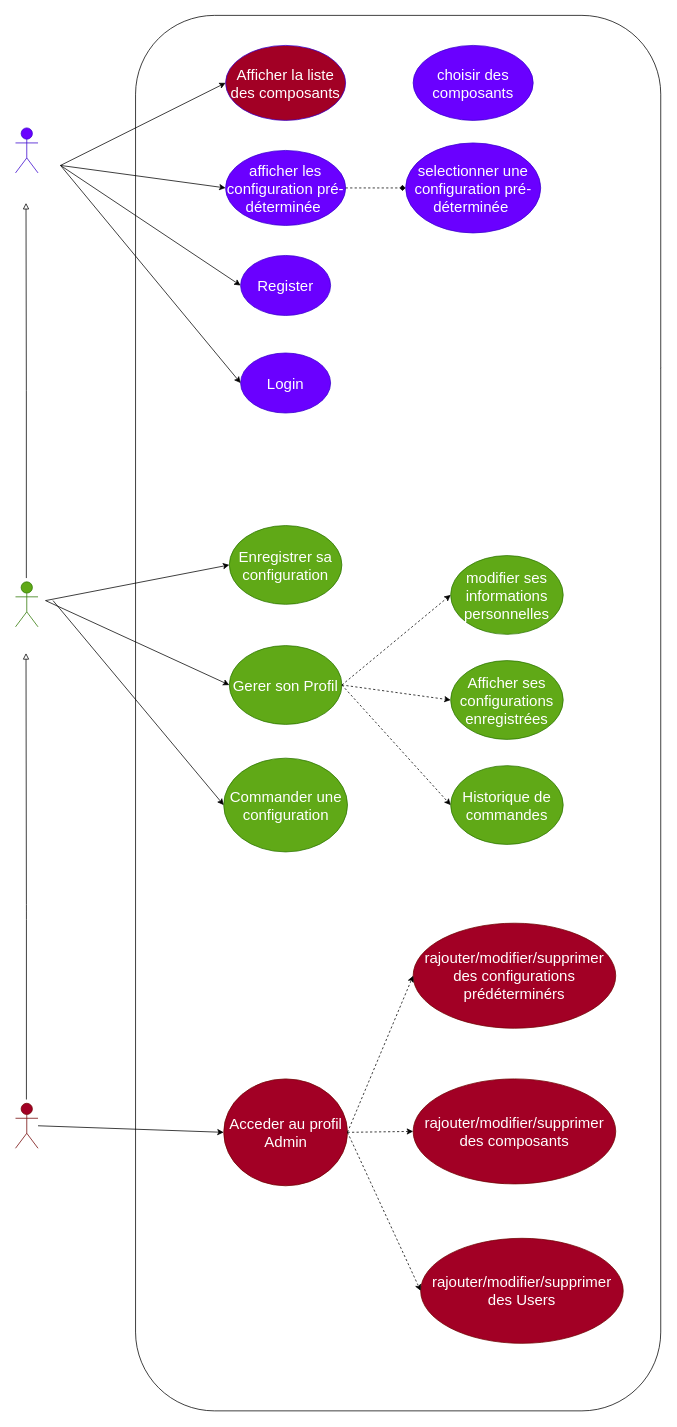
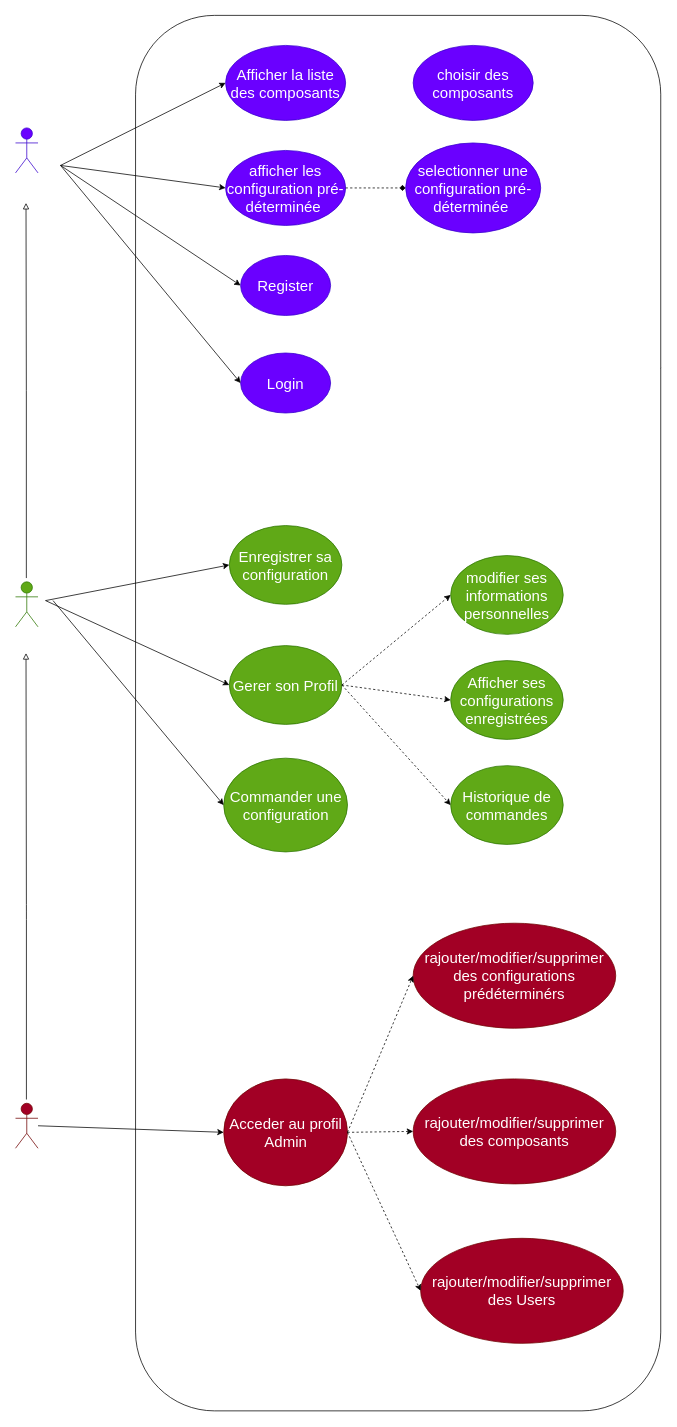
(285, 83) -> (285, 83)
